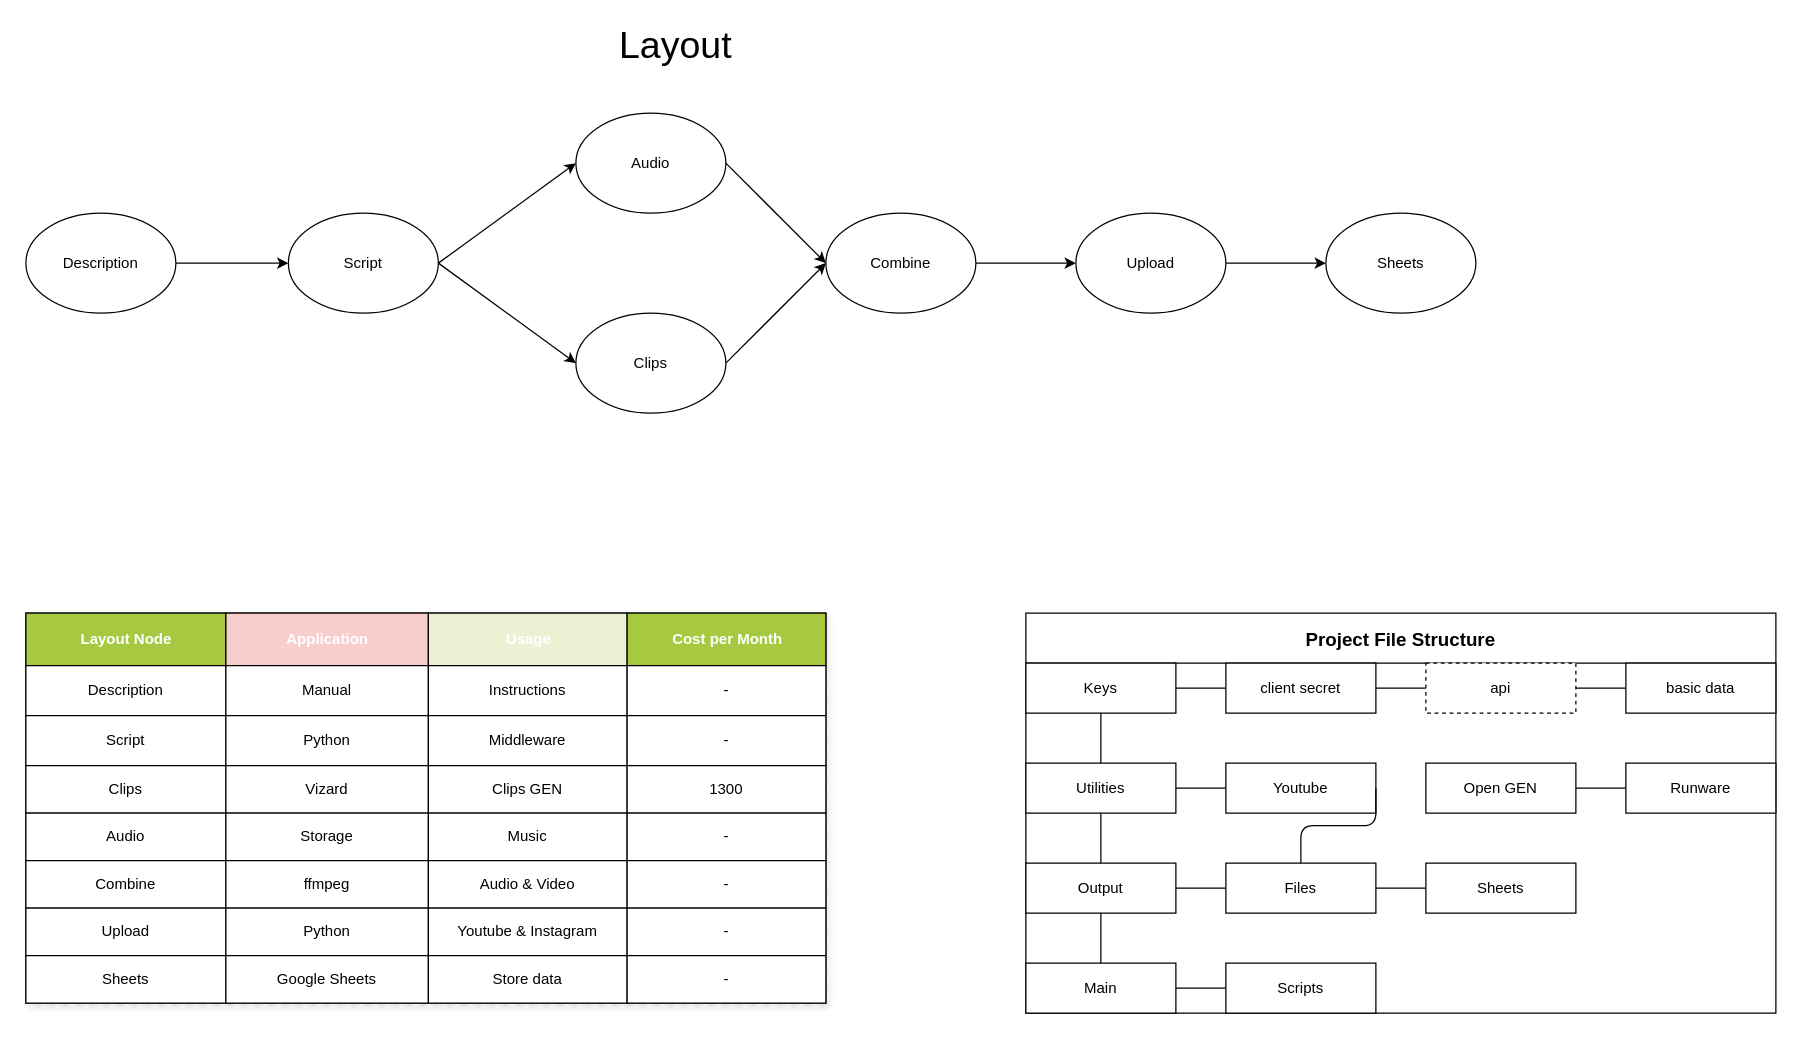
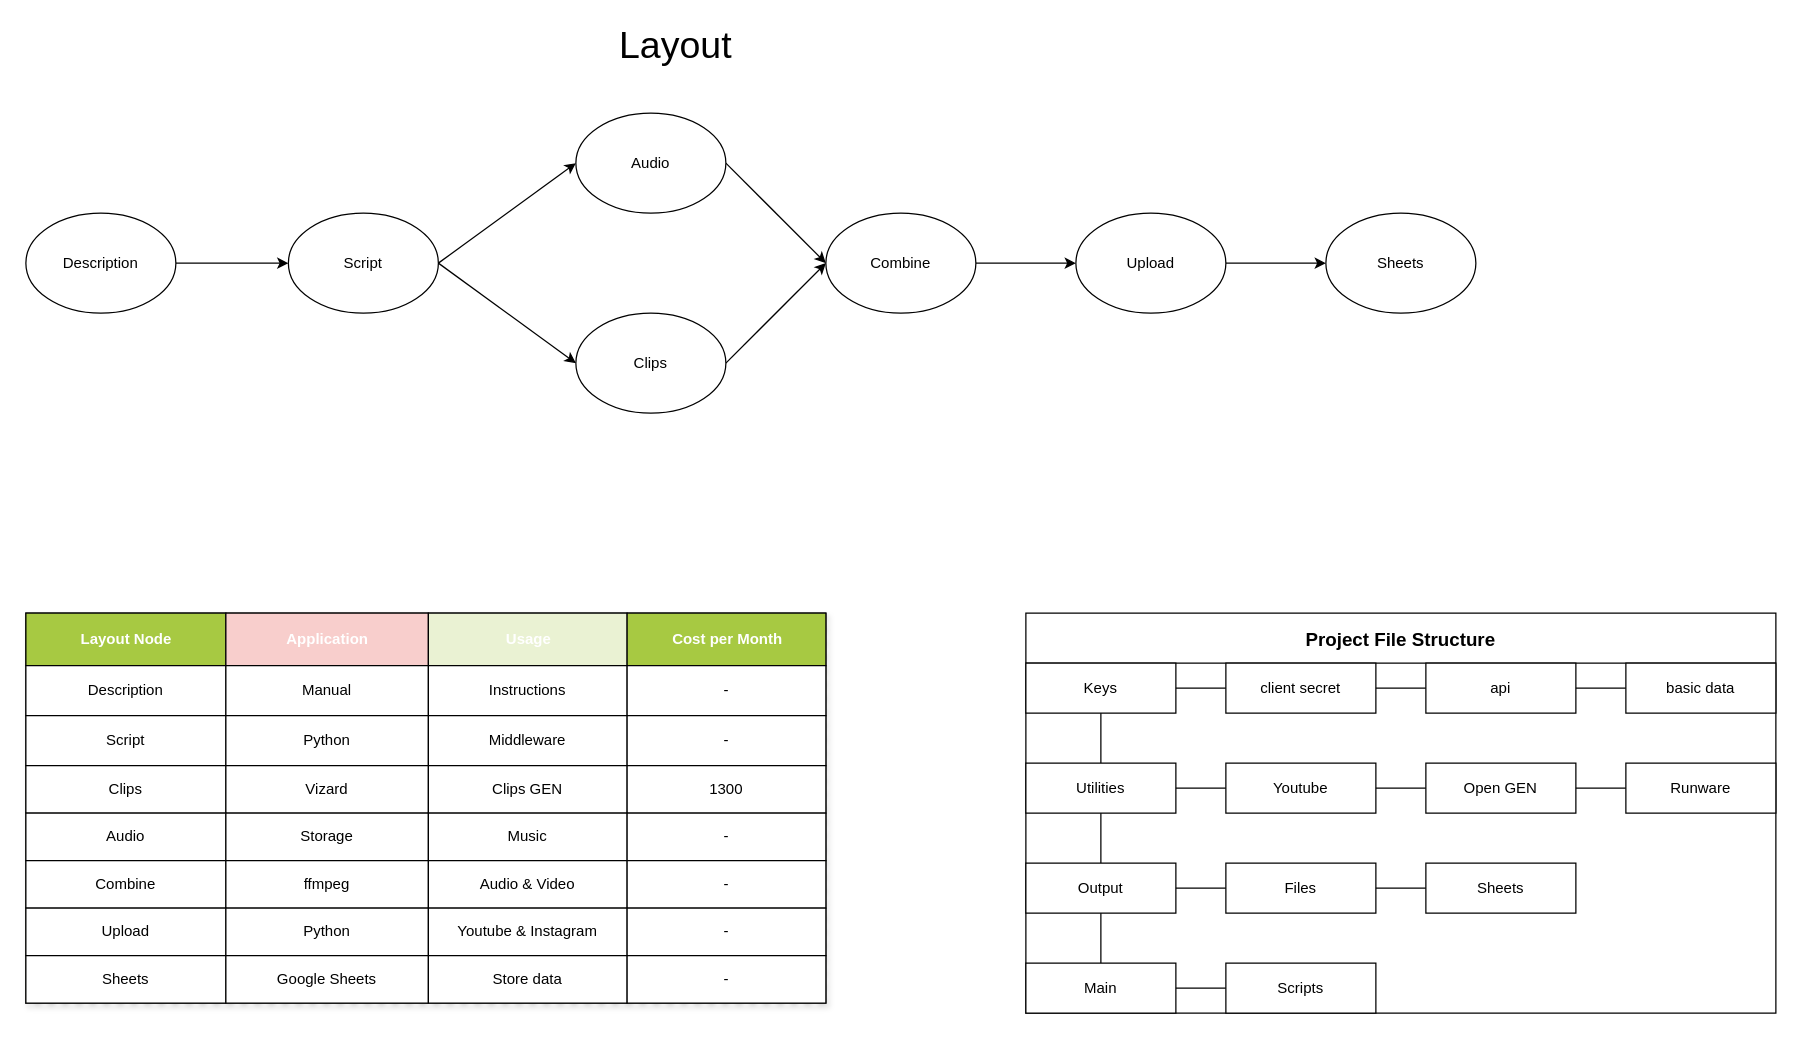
(1501, 688) -> (1501, 688)
(1326, 826) -> (1401, 788)
